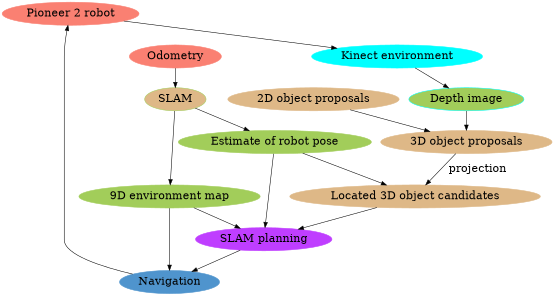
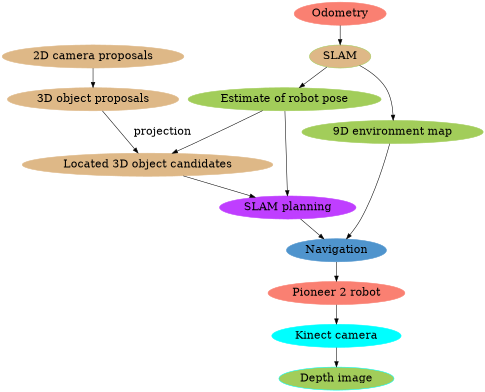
(397, 56) -> (336, 336)
(313, 99) -> (93, 56)
(466, 118) -> none
(215, 217) -> none
